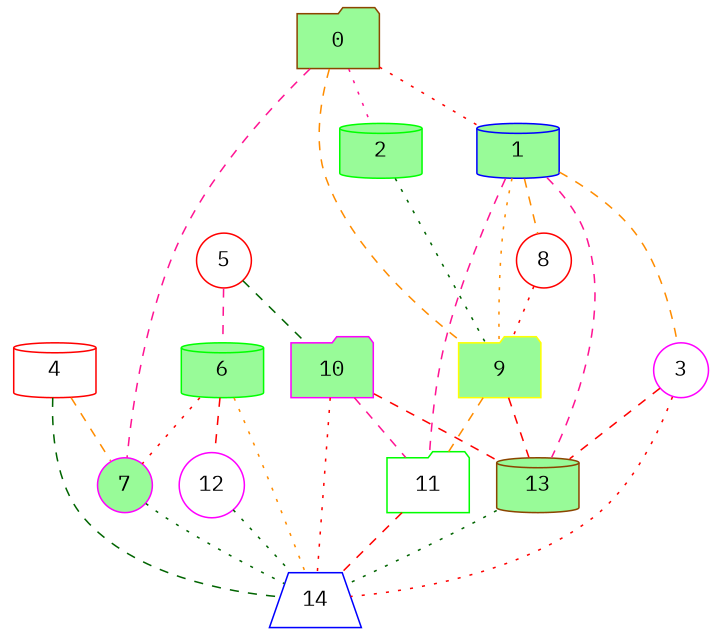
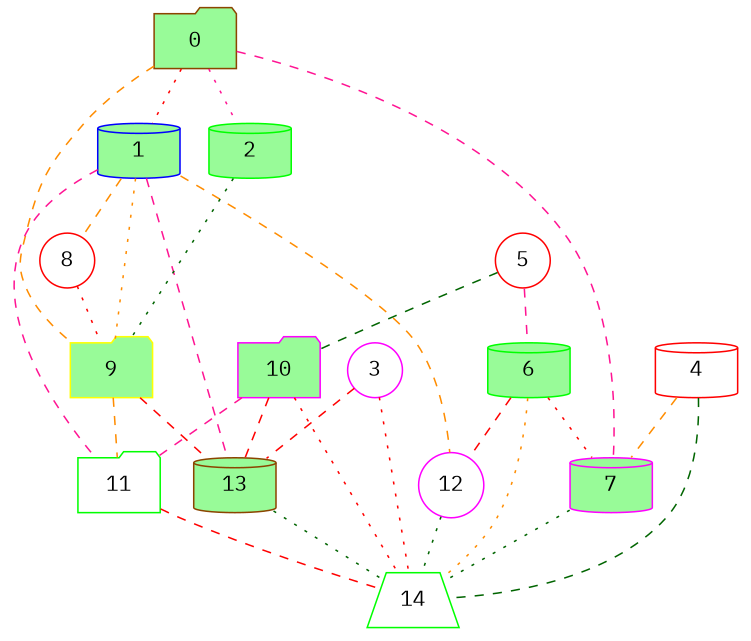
(641, 242) -> (352, 285)
(125, 485) -> (611, 485)
(315, 600) -> (413, 600)
